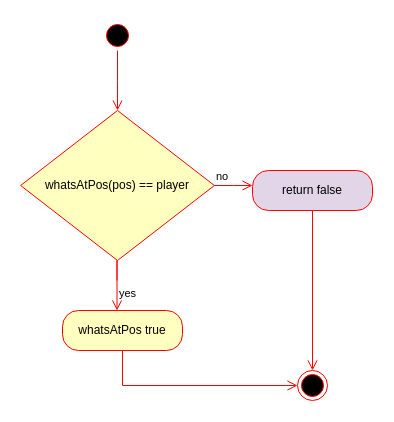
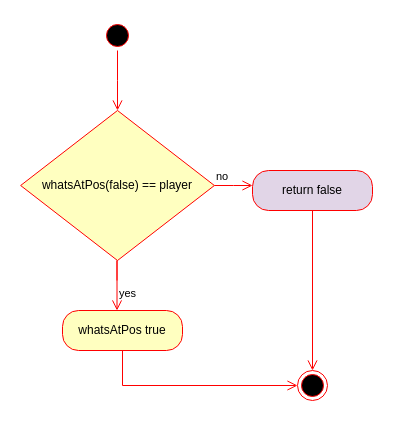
(118, 186) -> (118, 186)
